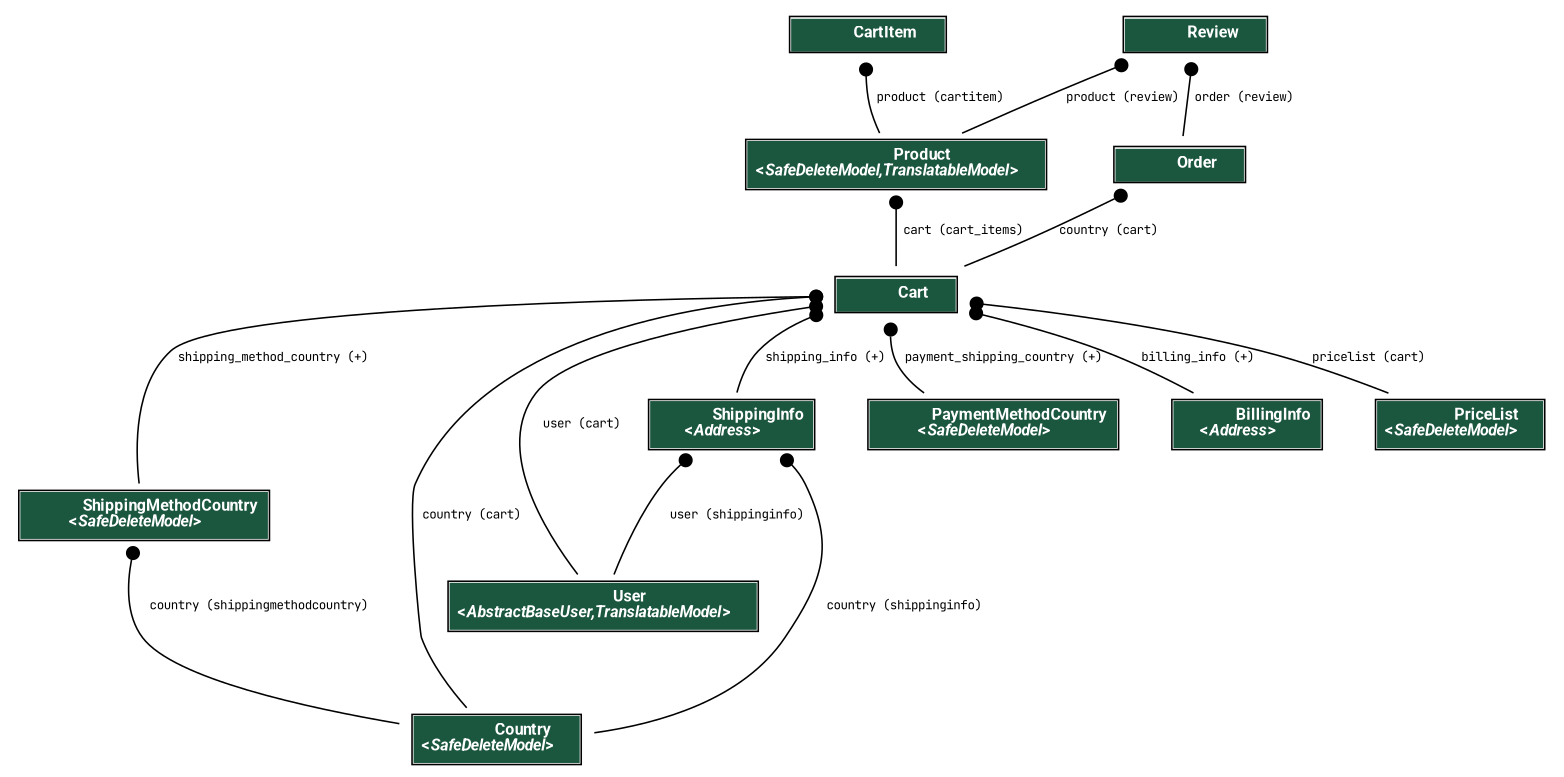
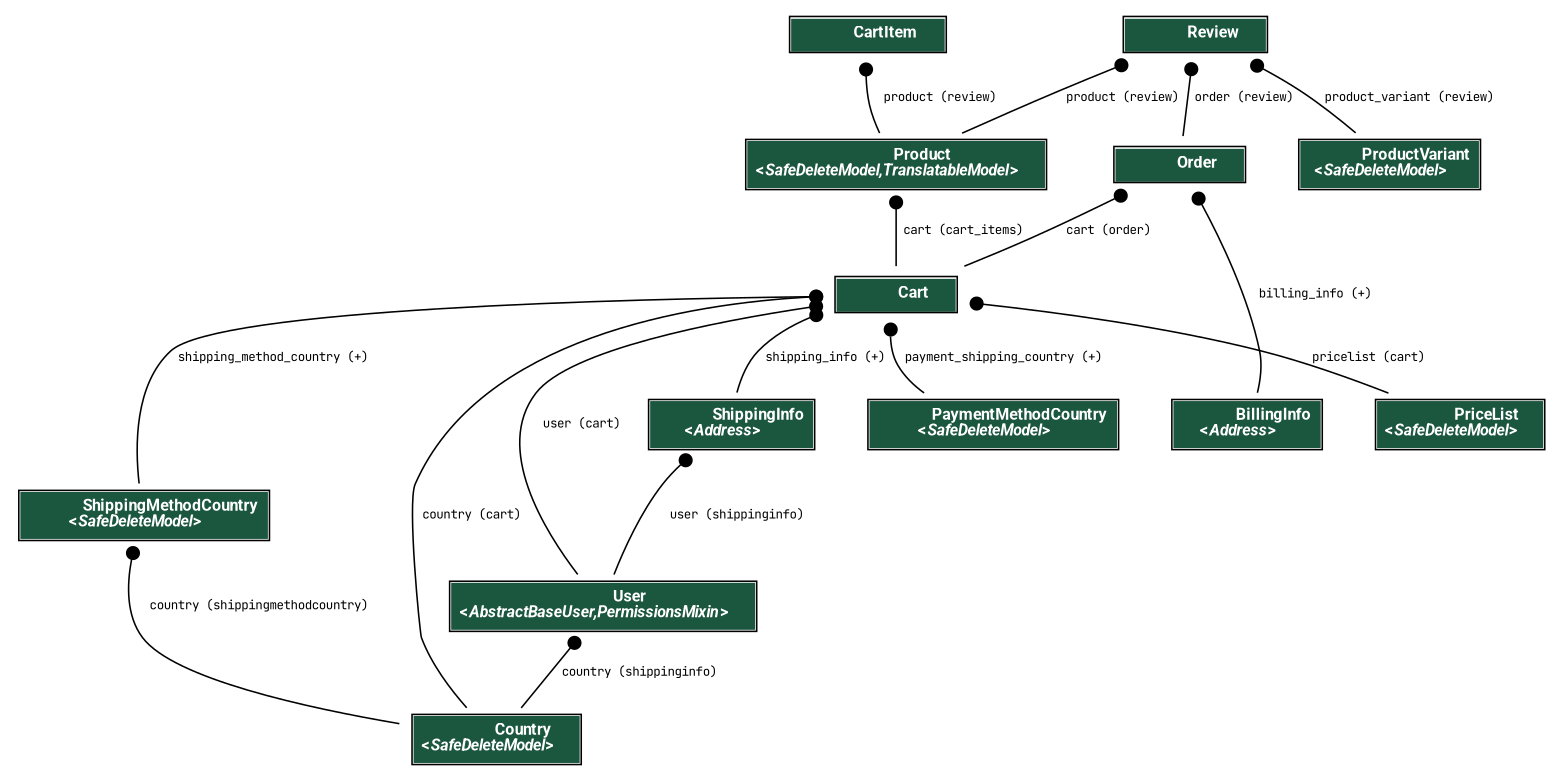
(937, 98) -> (937, 98)
none -> (1390, 164)
(1105, 231) -> (1105, 231)
(1091, 346) -> (1243, 295)
(595, 613) -> (595, 613)
(775, 649) -> (546, 678)
